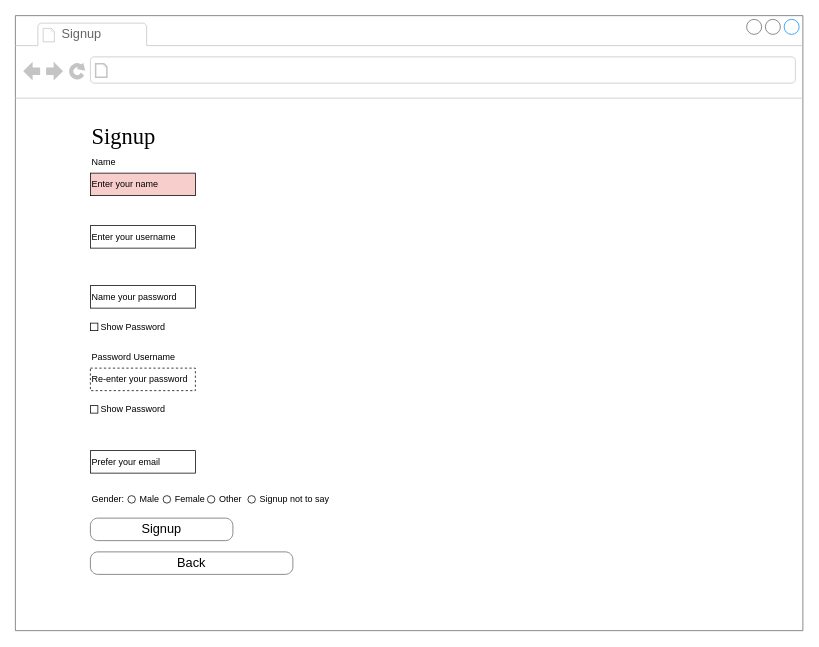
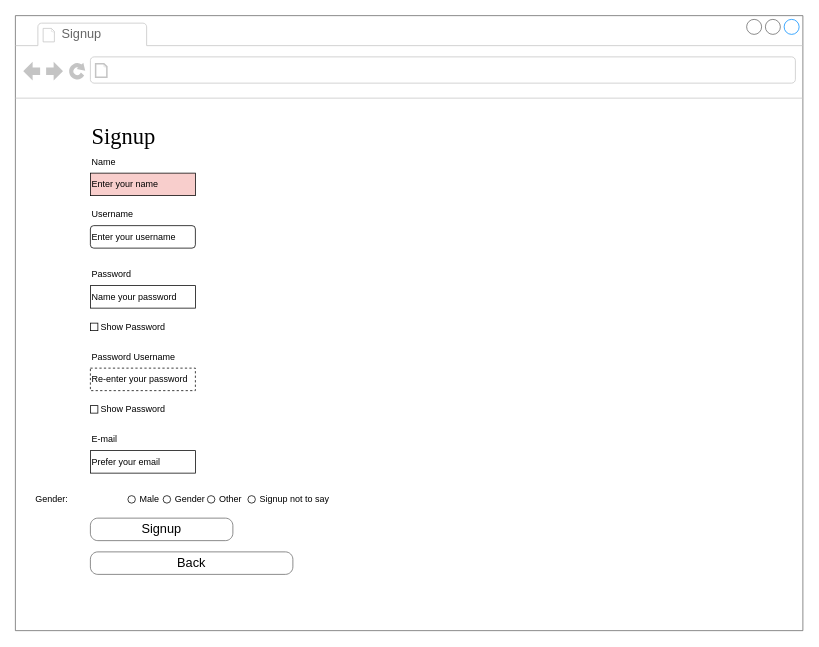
none -> (132, 214)
(143, 237) -> (143, 237)
none -> (132, 274)
none -> (139, 439)
(109, 499) -> (53, 499)
(189, 499) -> (190, 499)
